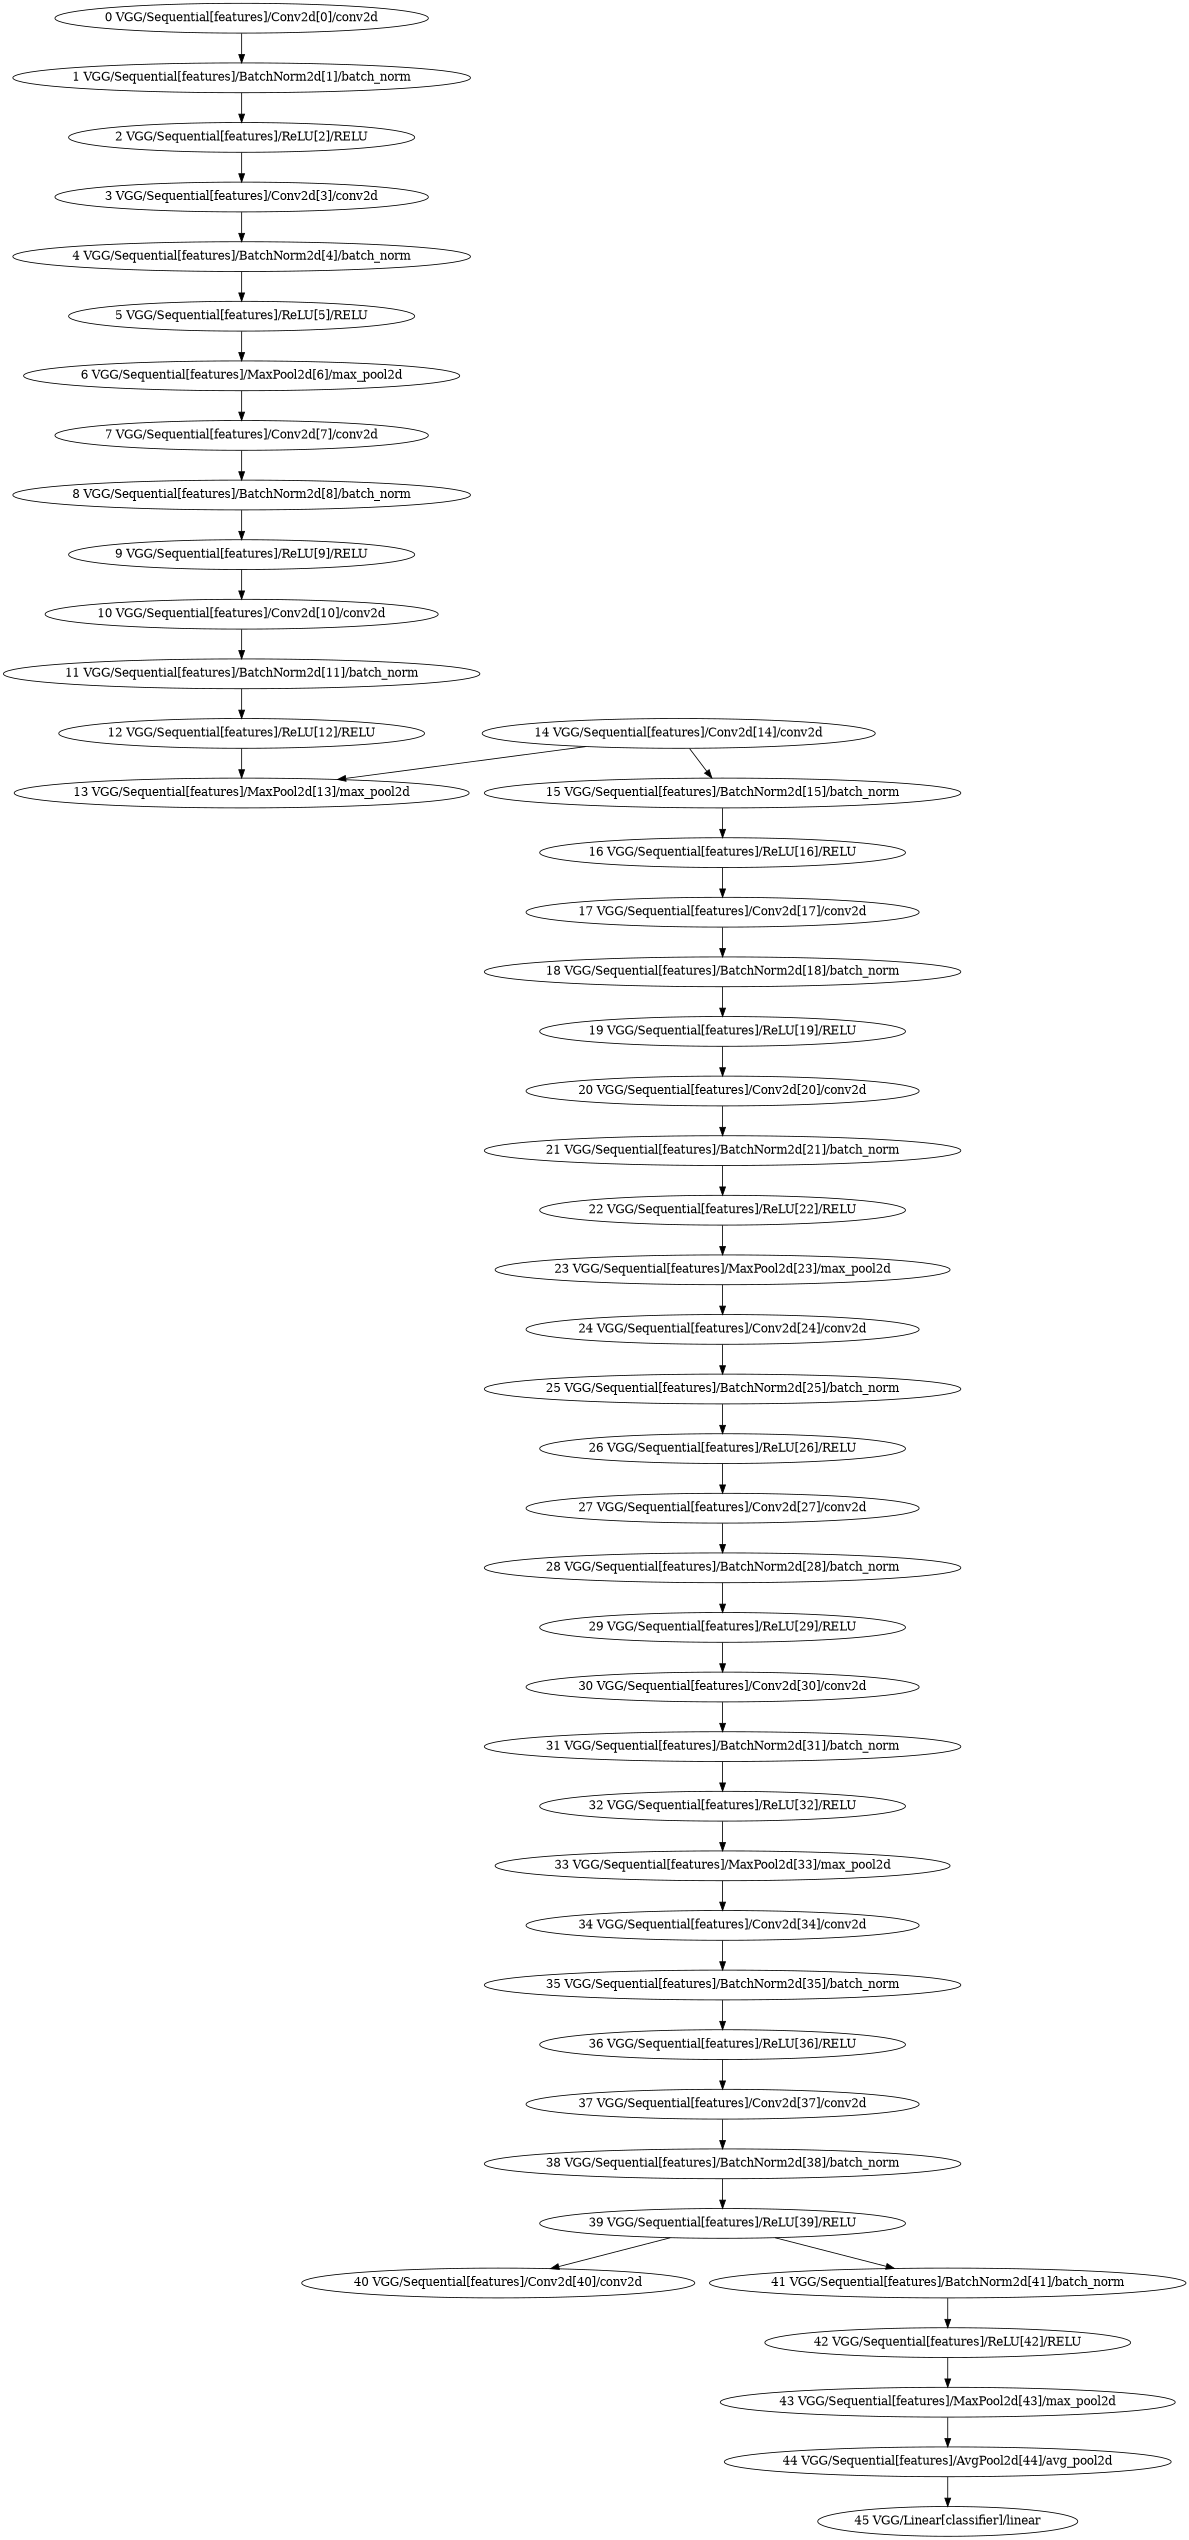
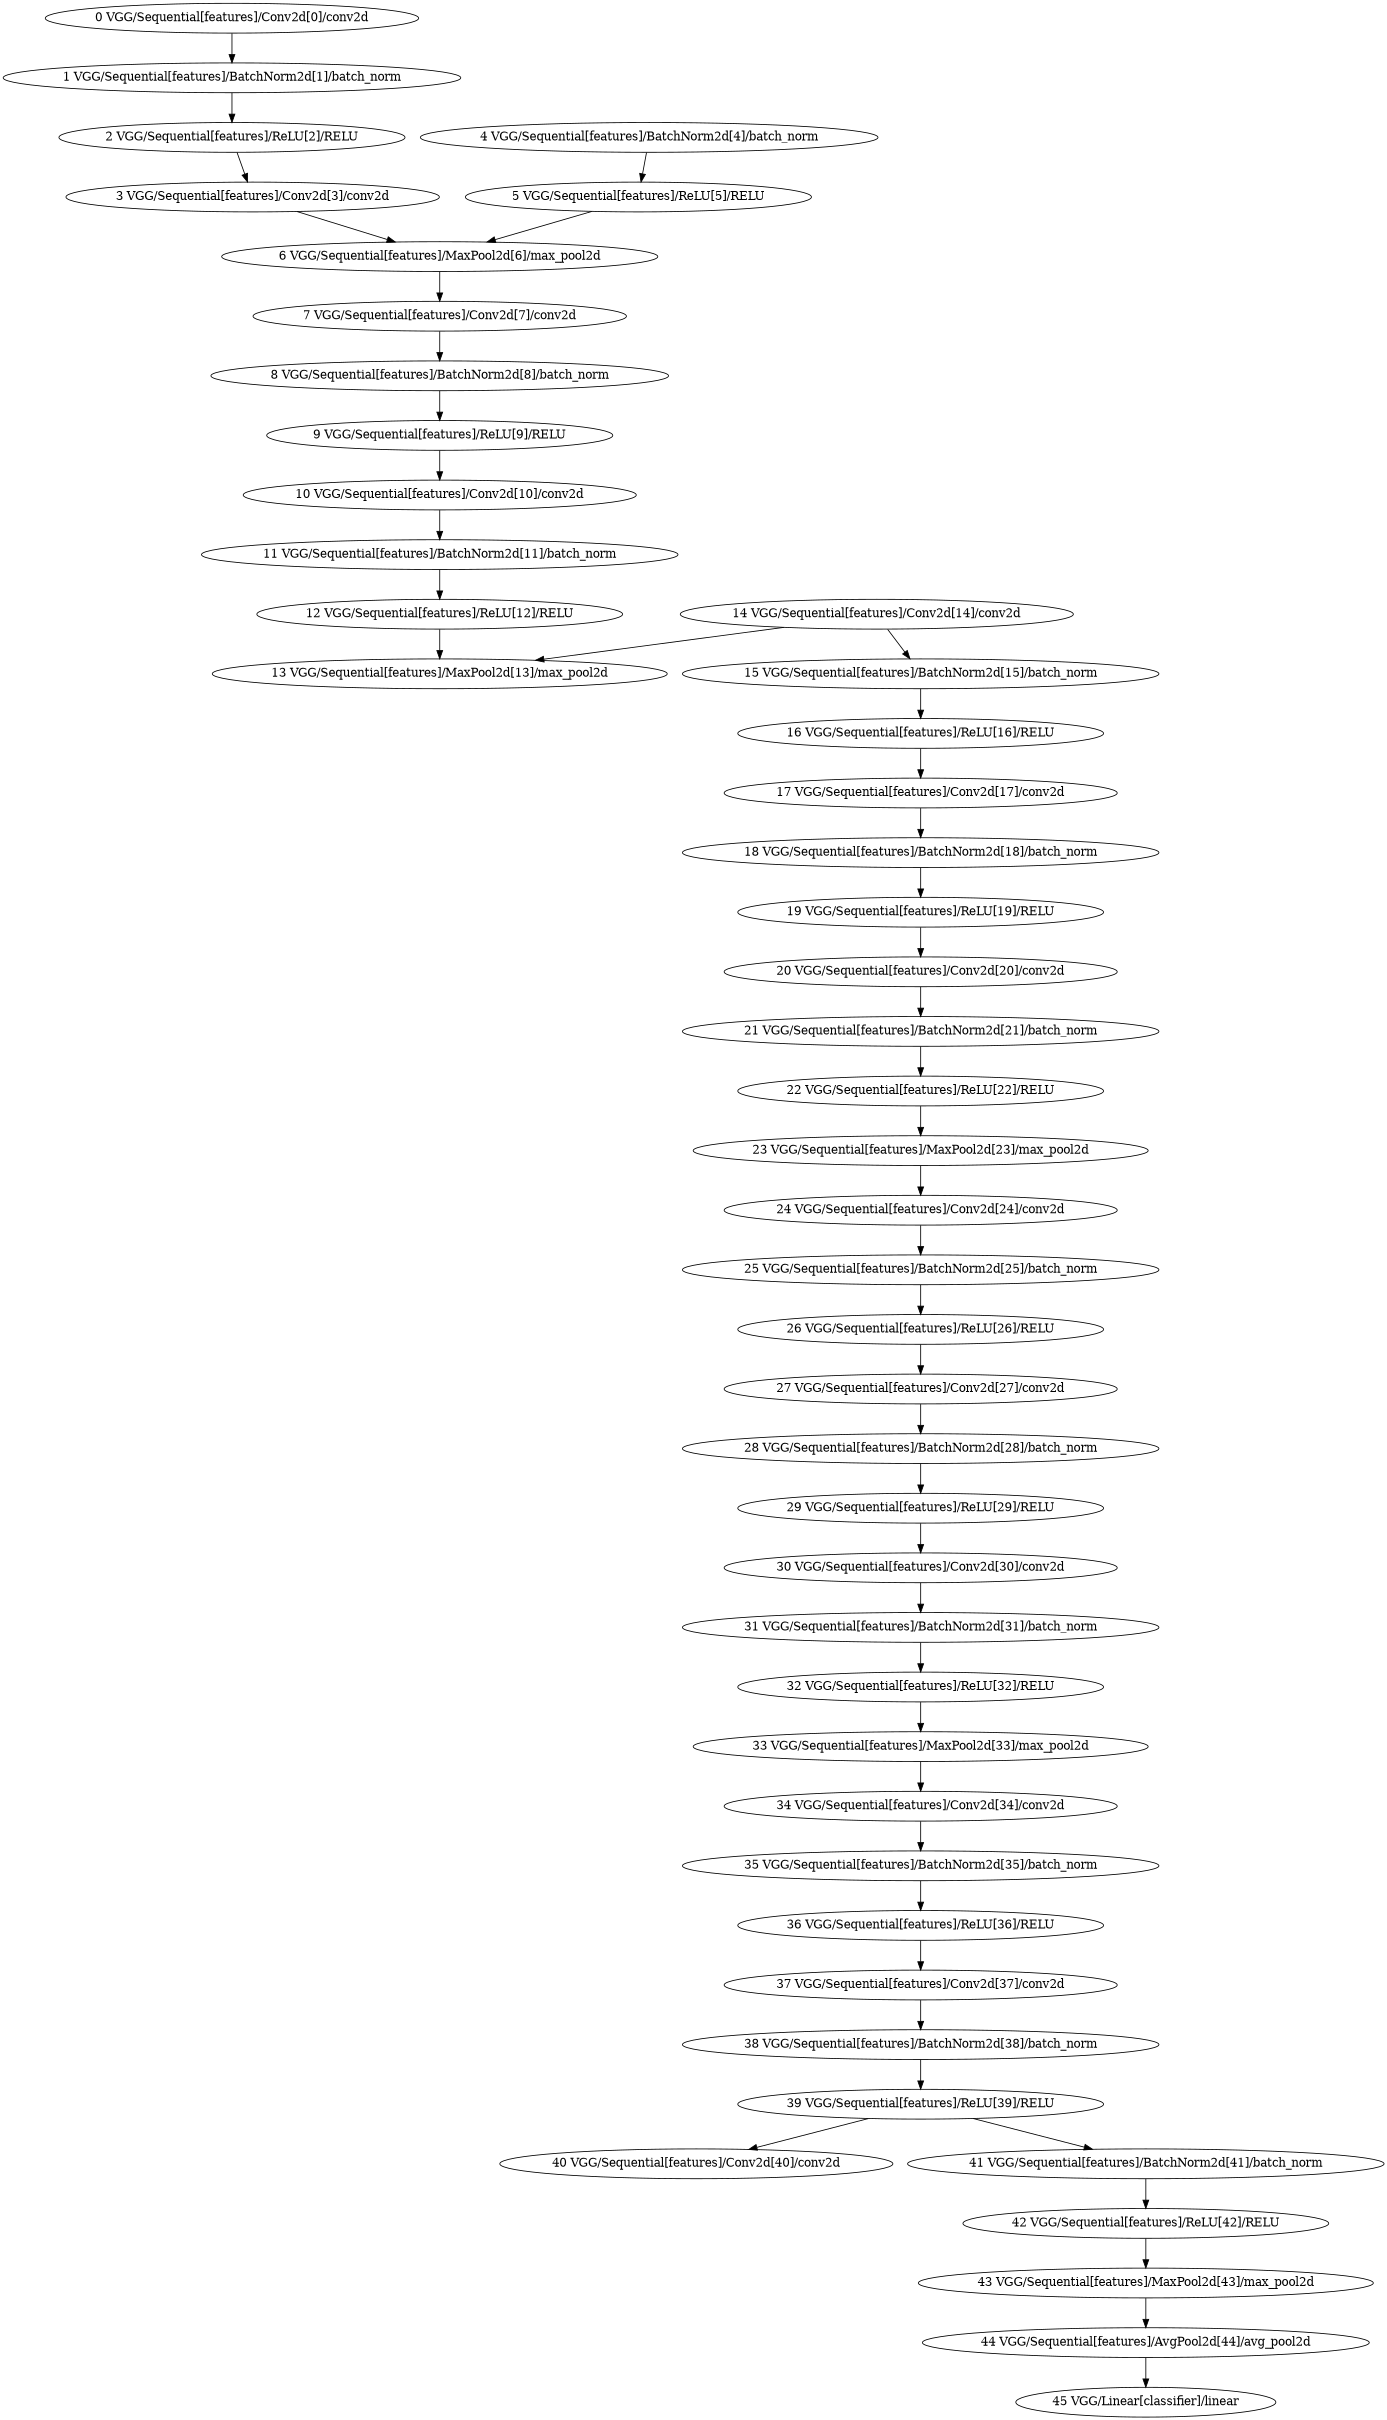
(242, 223) -> (342, 225)
